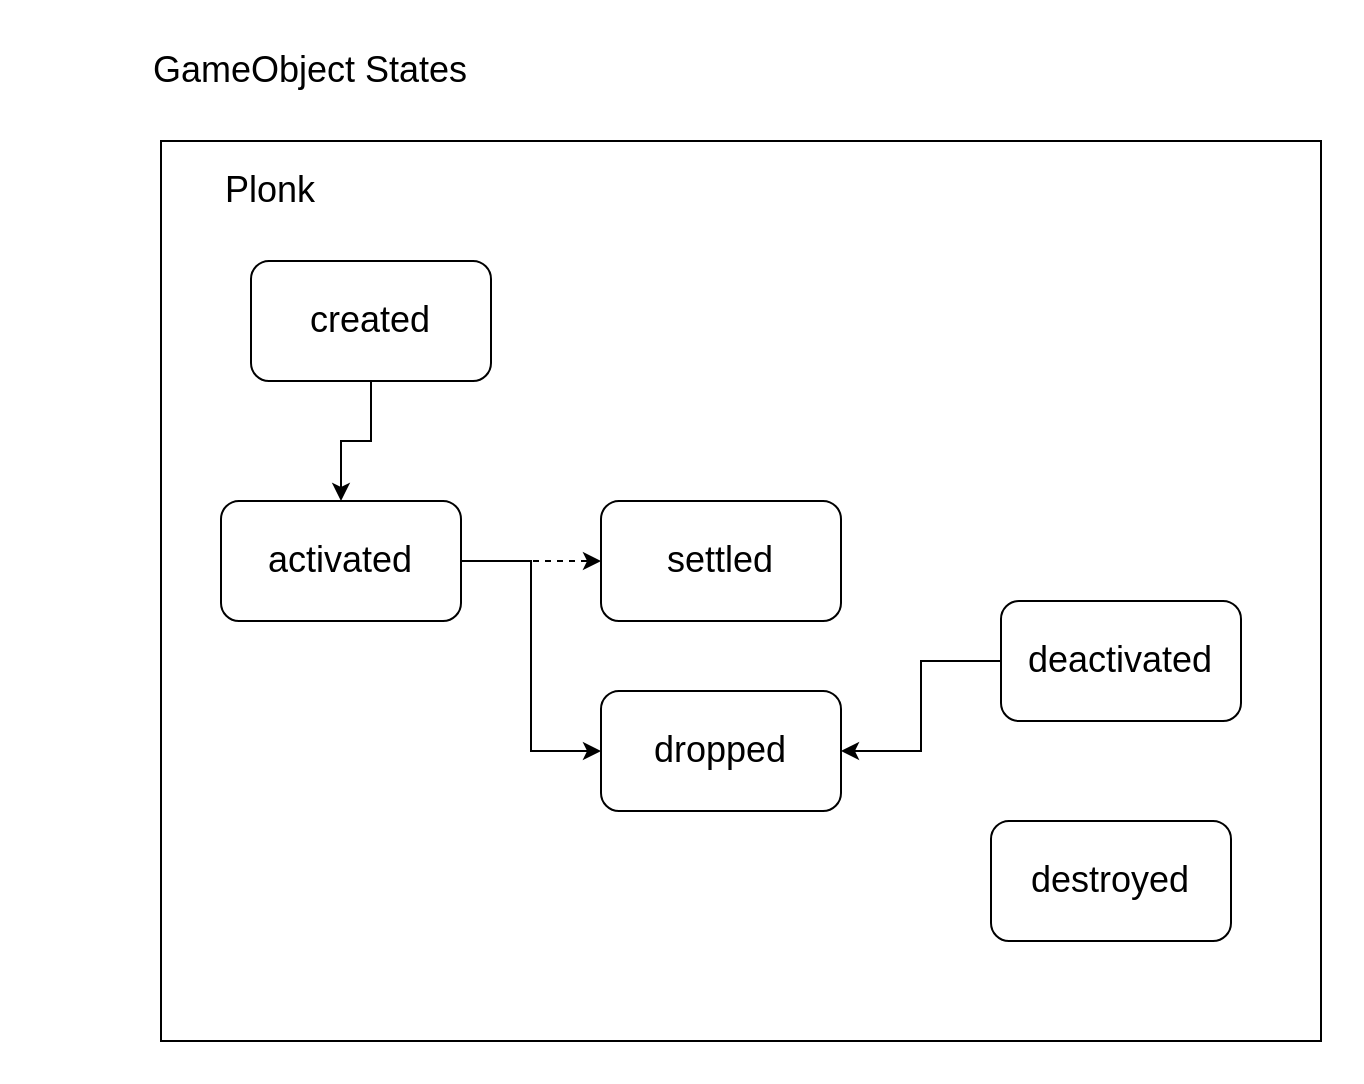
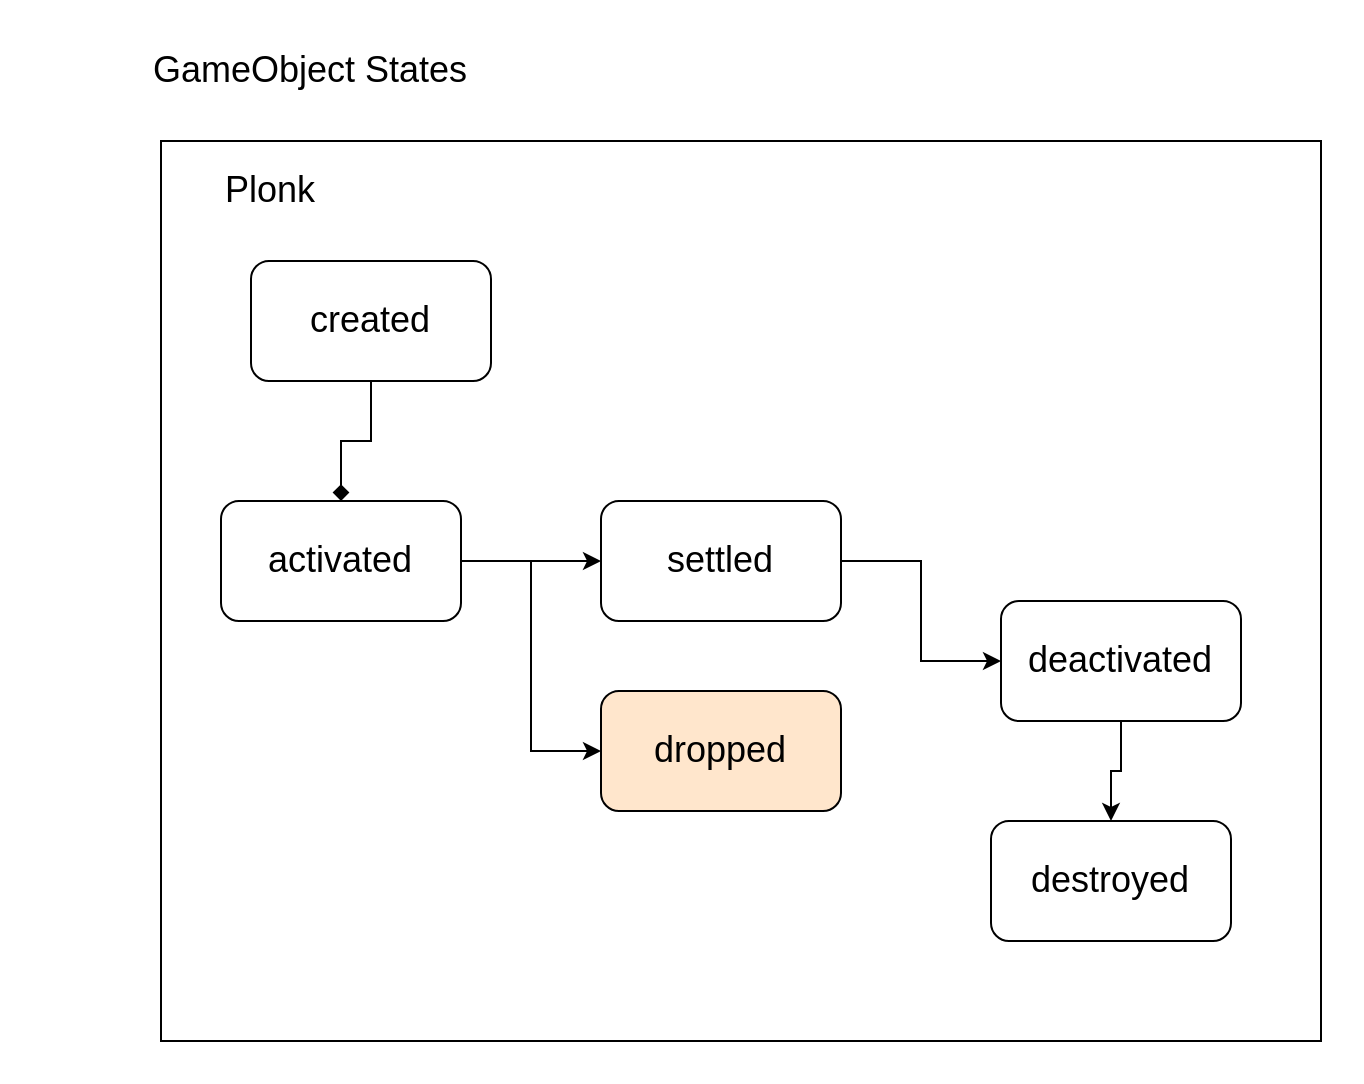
(341, 486) -> (341, 485)
(558, 561) -> (558, 561)
none -> (921, 569)
(921, 741) -> (1121, 769)
(721, 751) -> (721, 751)
